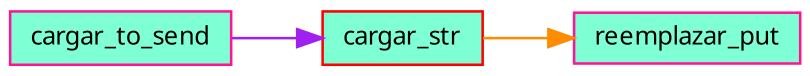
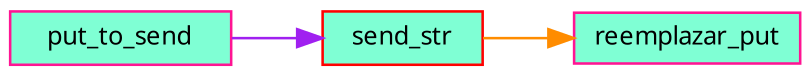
(121, 38) -> (121, 38)
(403, 38) -> (403, 38)
